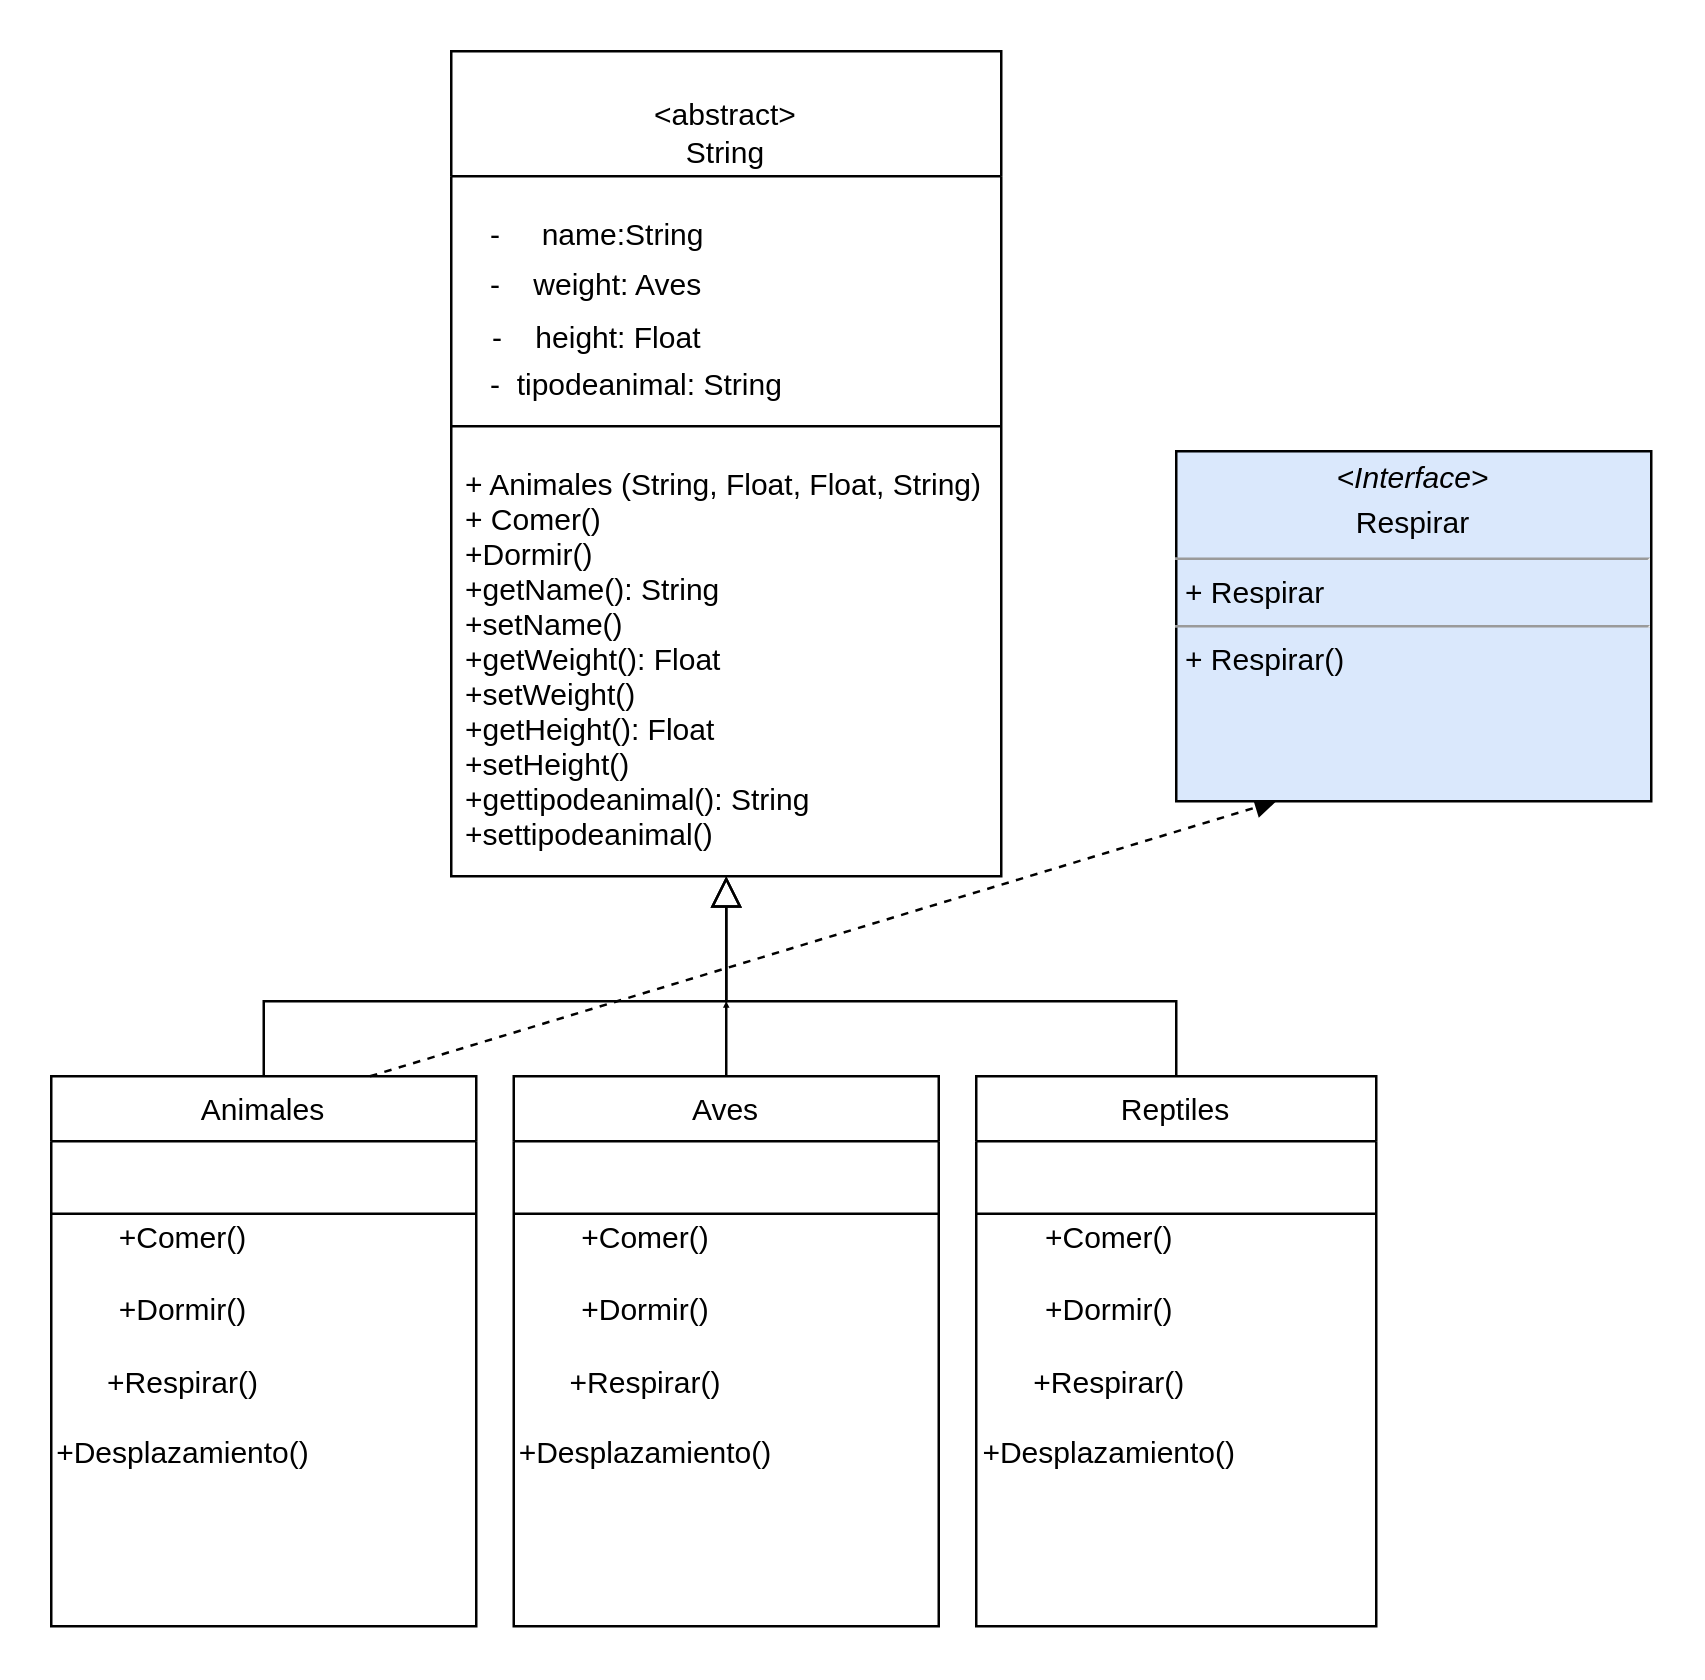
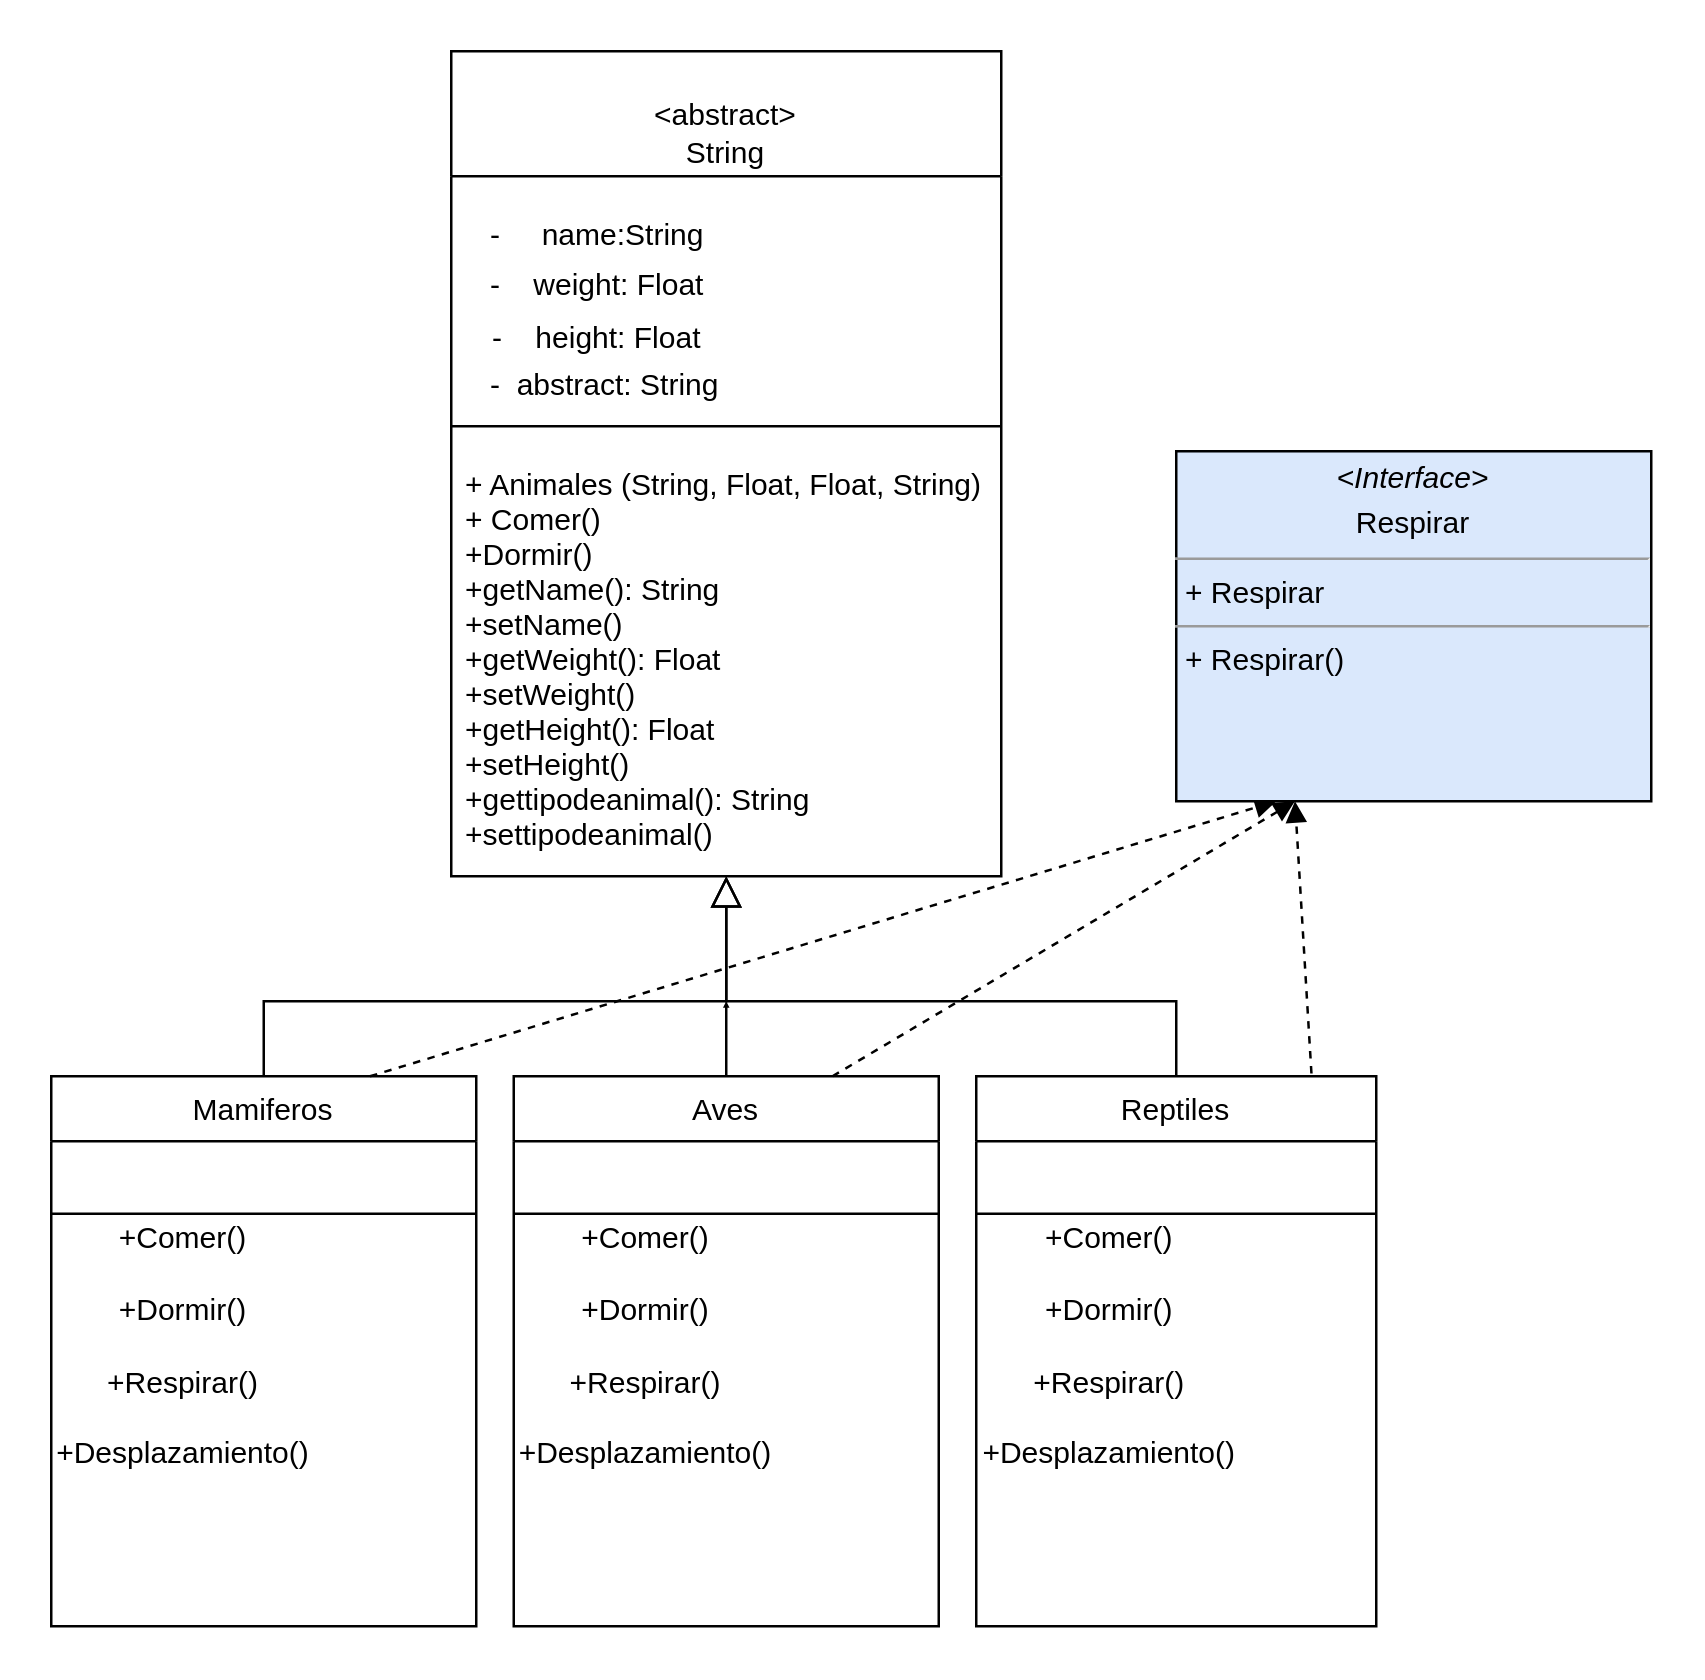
(617, 285) -> (622, 285)
(656, 385) -> (634, 385)
none -> (1122, 904)
none -> (1304, 948)
(263, 1110) -> (263, 1110)
